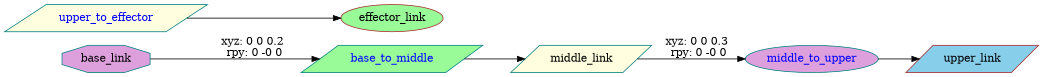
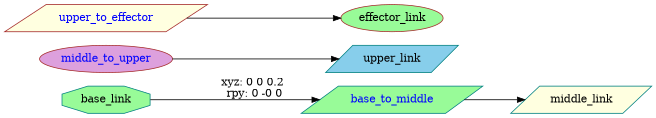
(106, 18) -> (106, 18)
(106, 59) -> (106, 100)
(687, 59) -> none
(812, 59) -> (106, 59)
(972, 59) -> (392, 59)
